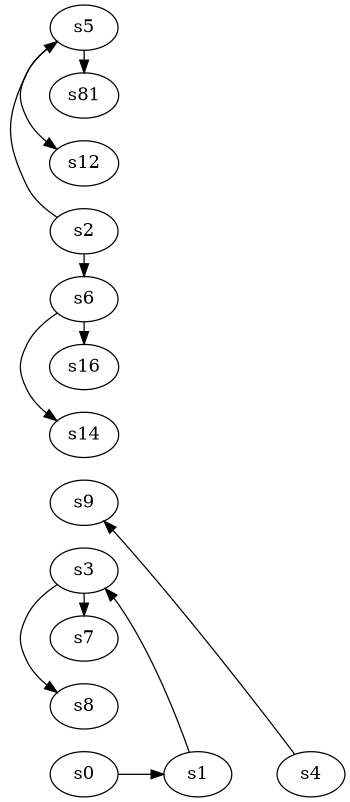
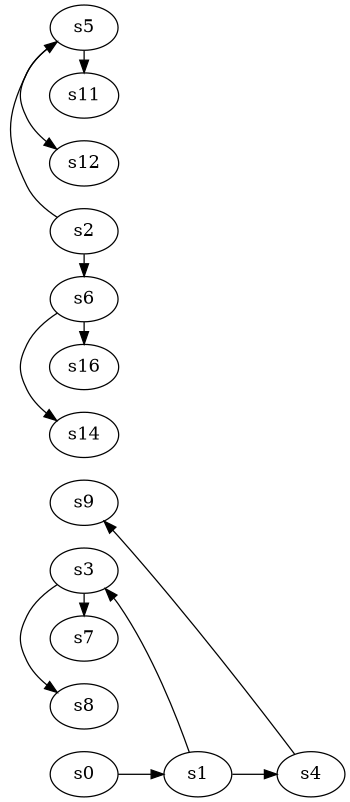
(84, 96) -> (84, 96)
none -> (248, 774)
